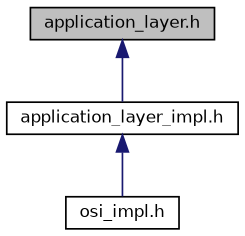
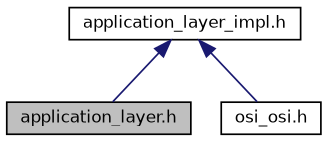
(122, 80) -> (136, 77)
(122, 213) -> (271, 118)
